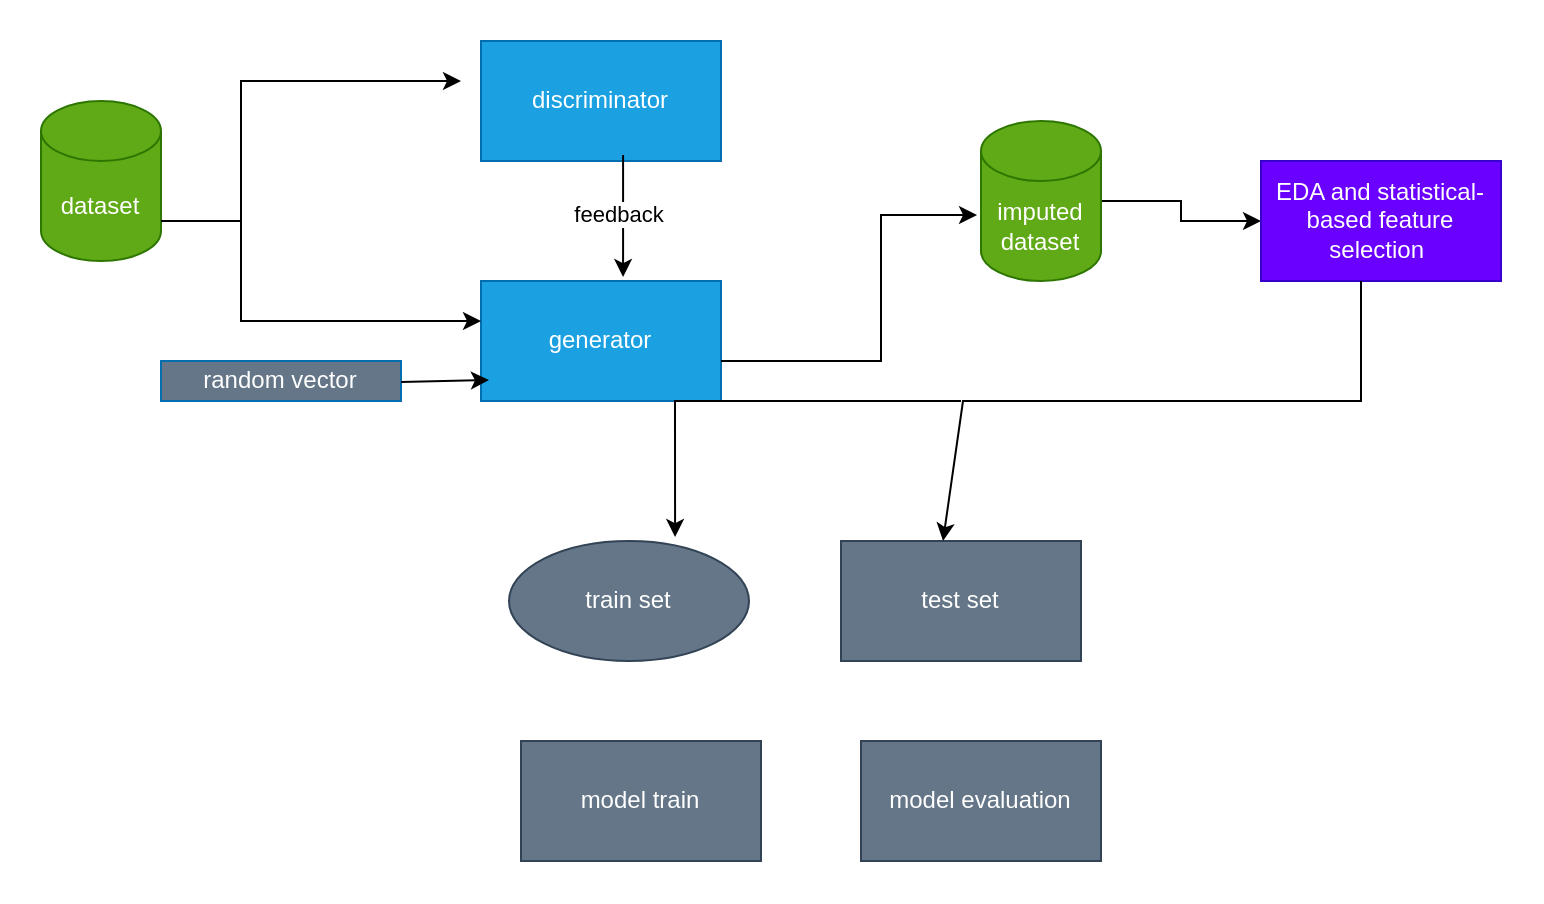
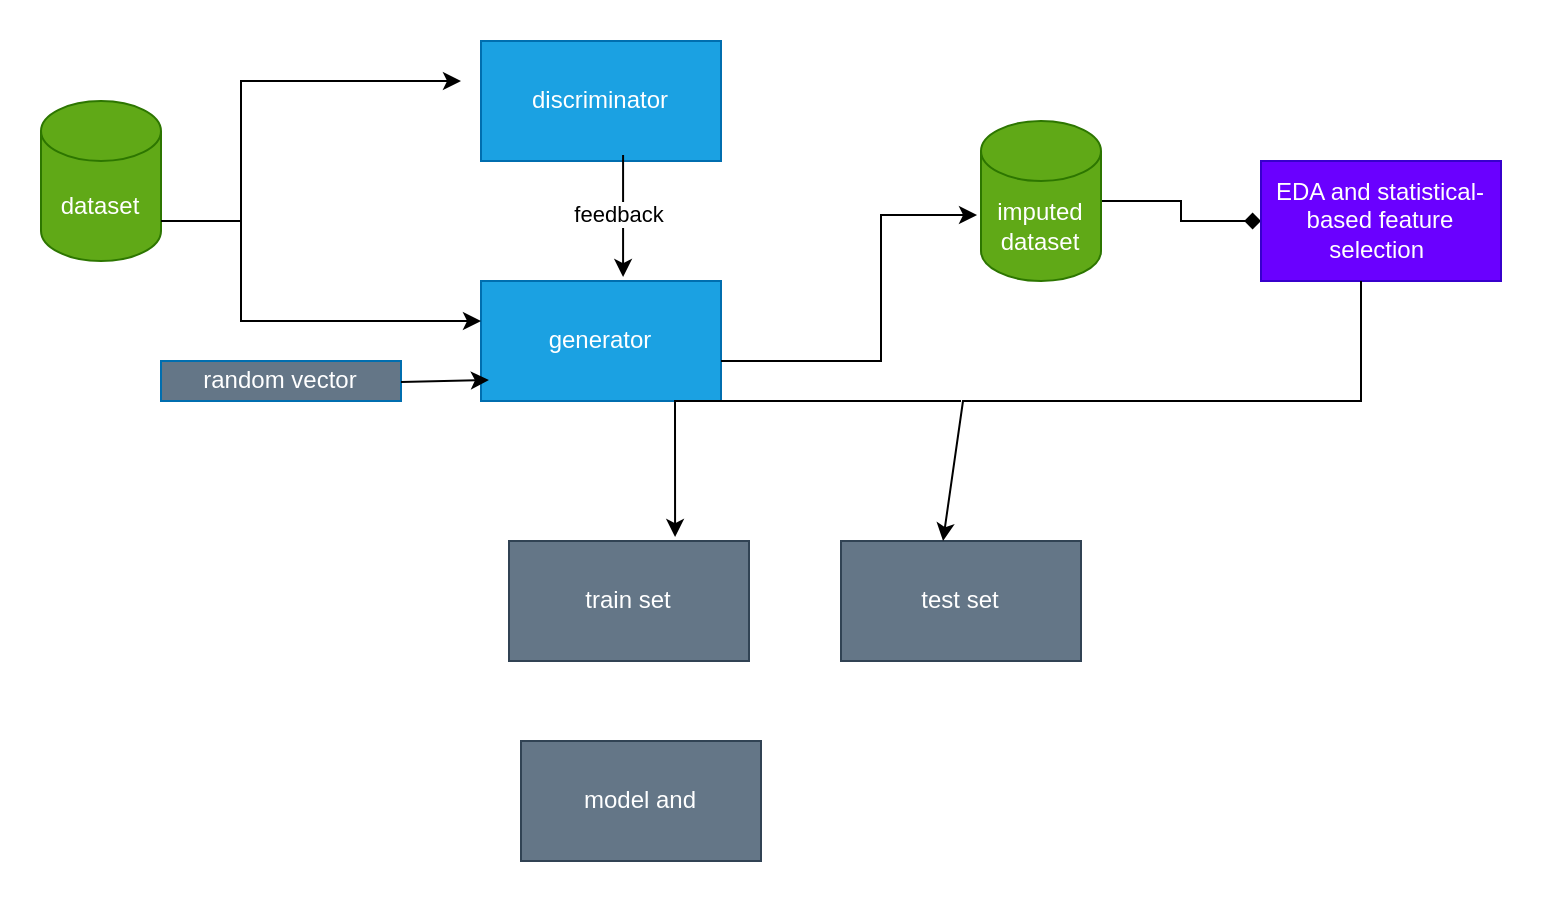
(1245, 221) -> (1244, 221)
(629, 601) -> (629, 601)
(641, 801) -> (641, 801)
(981, 801) -> none
